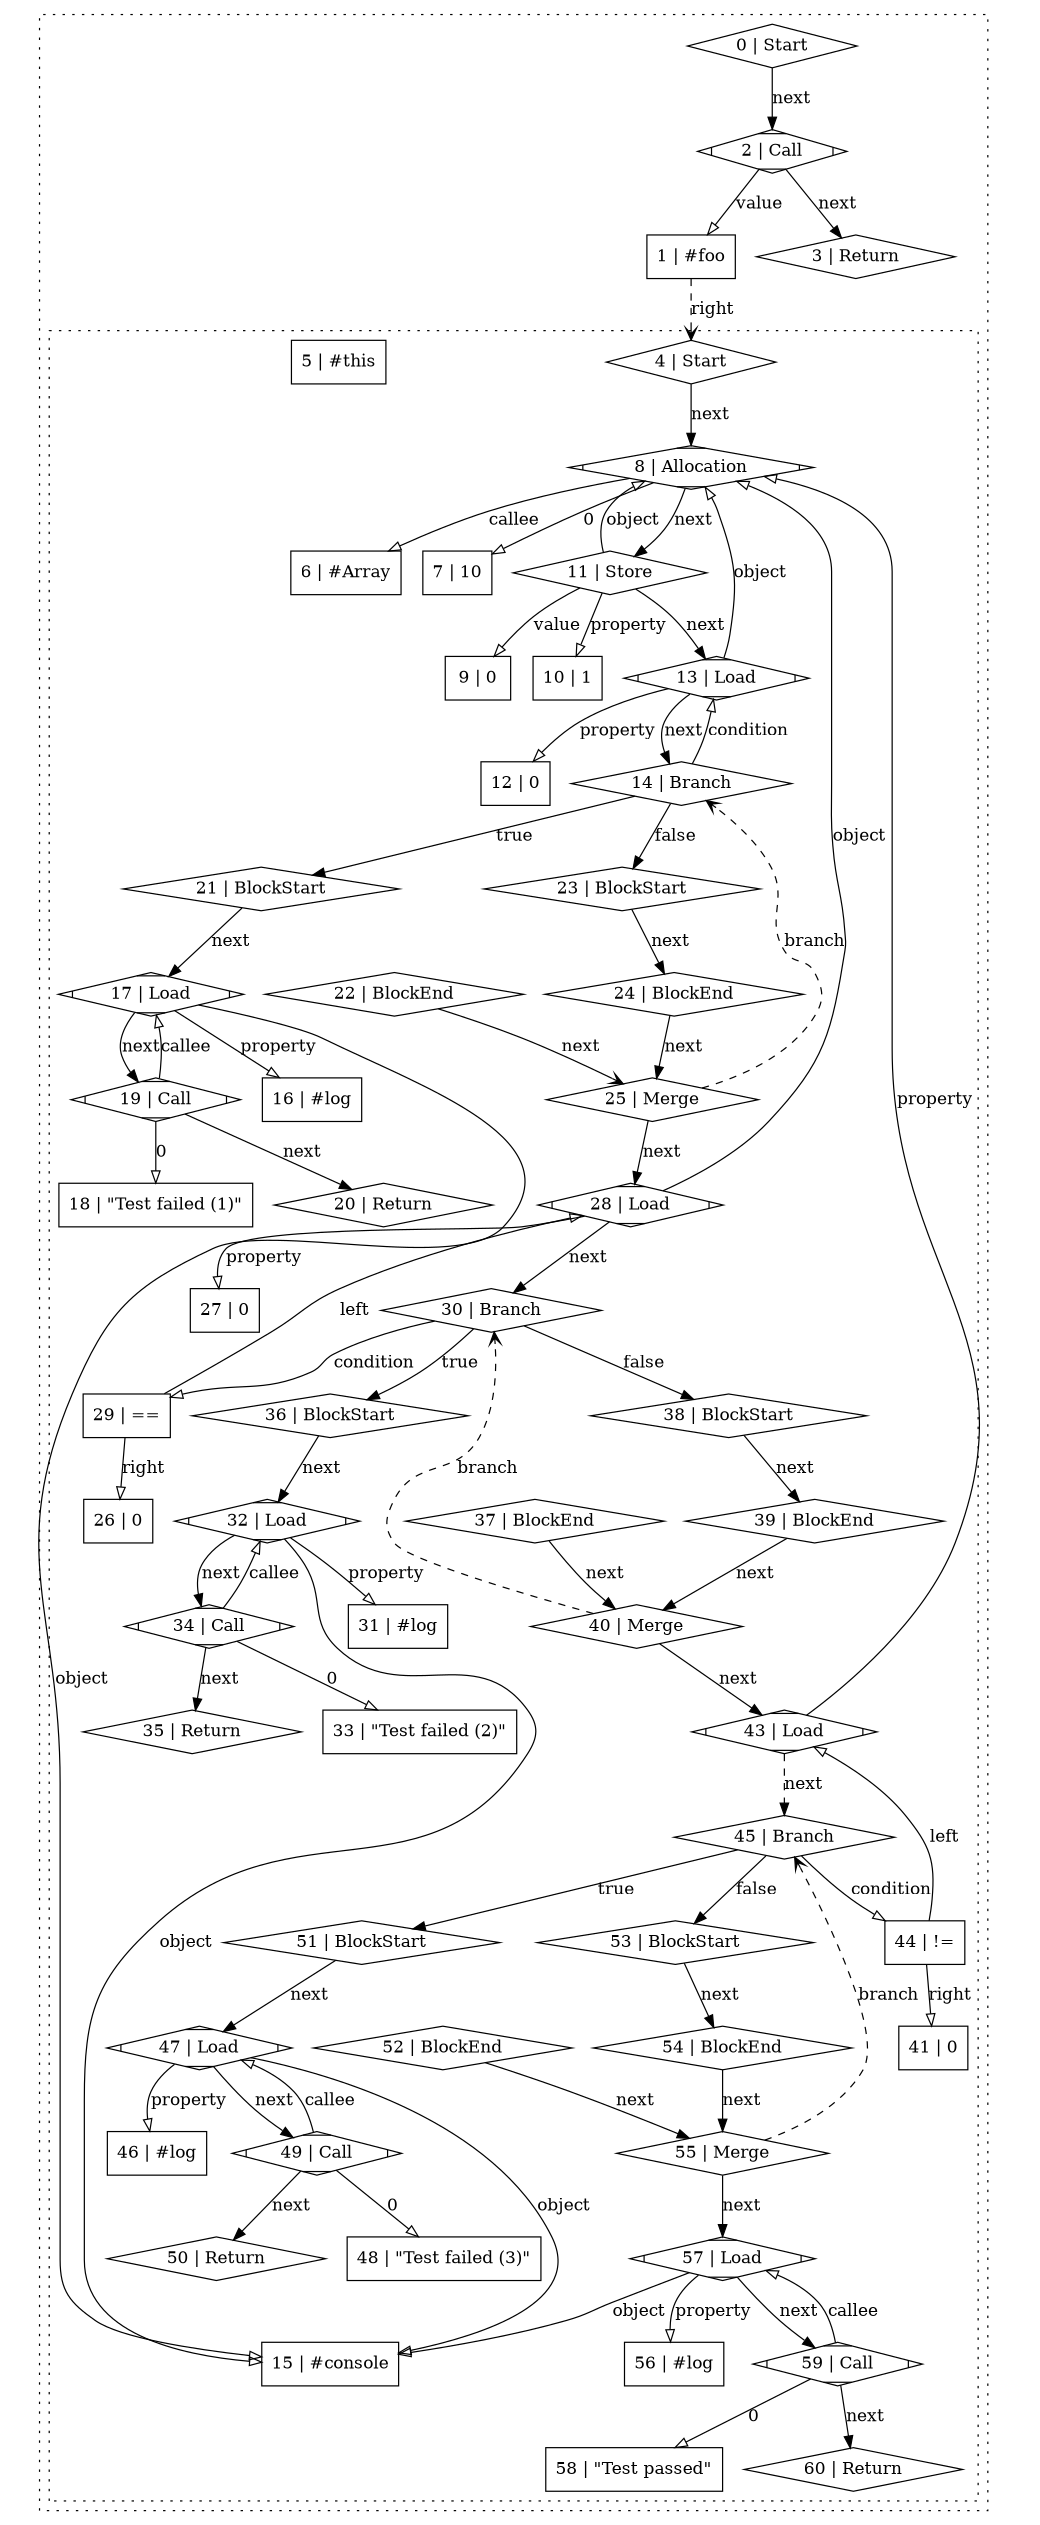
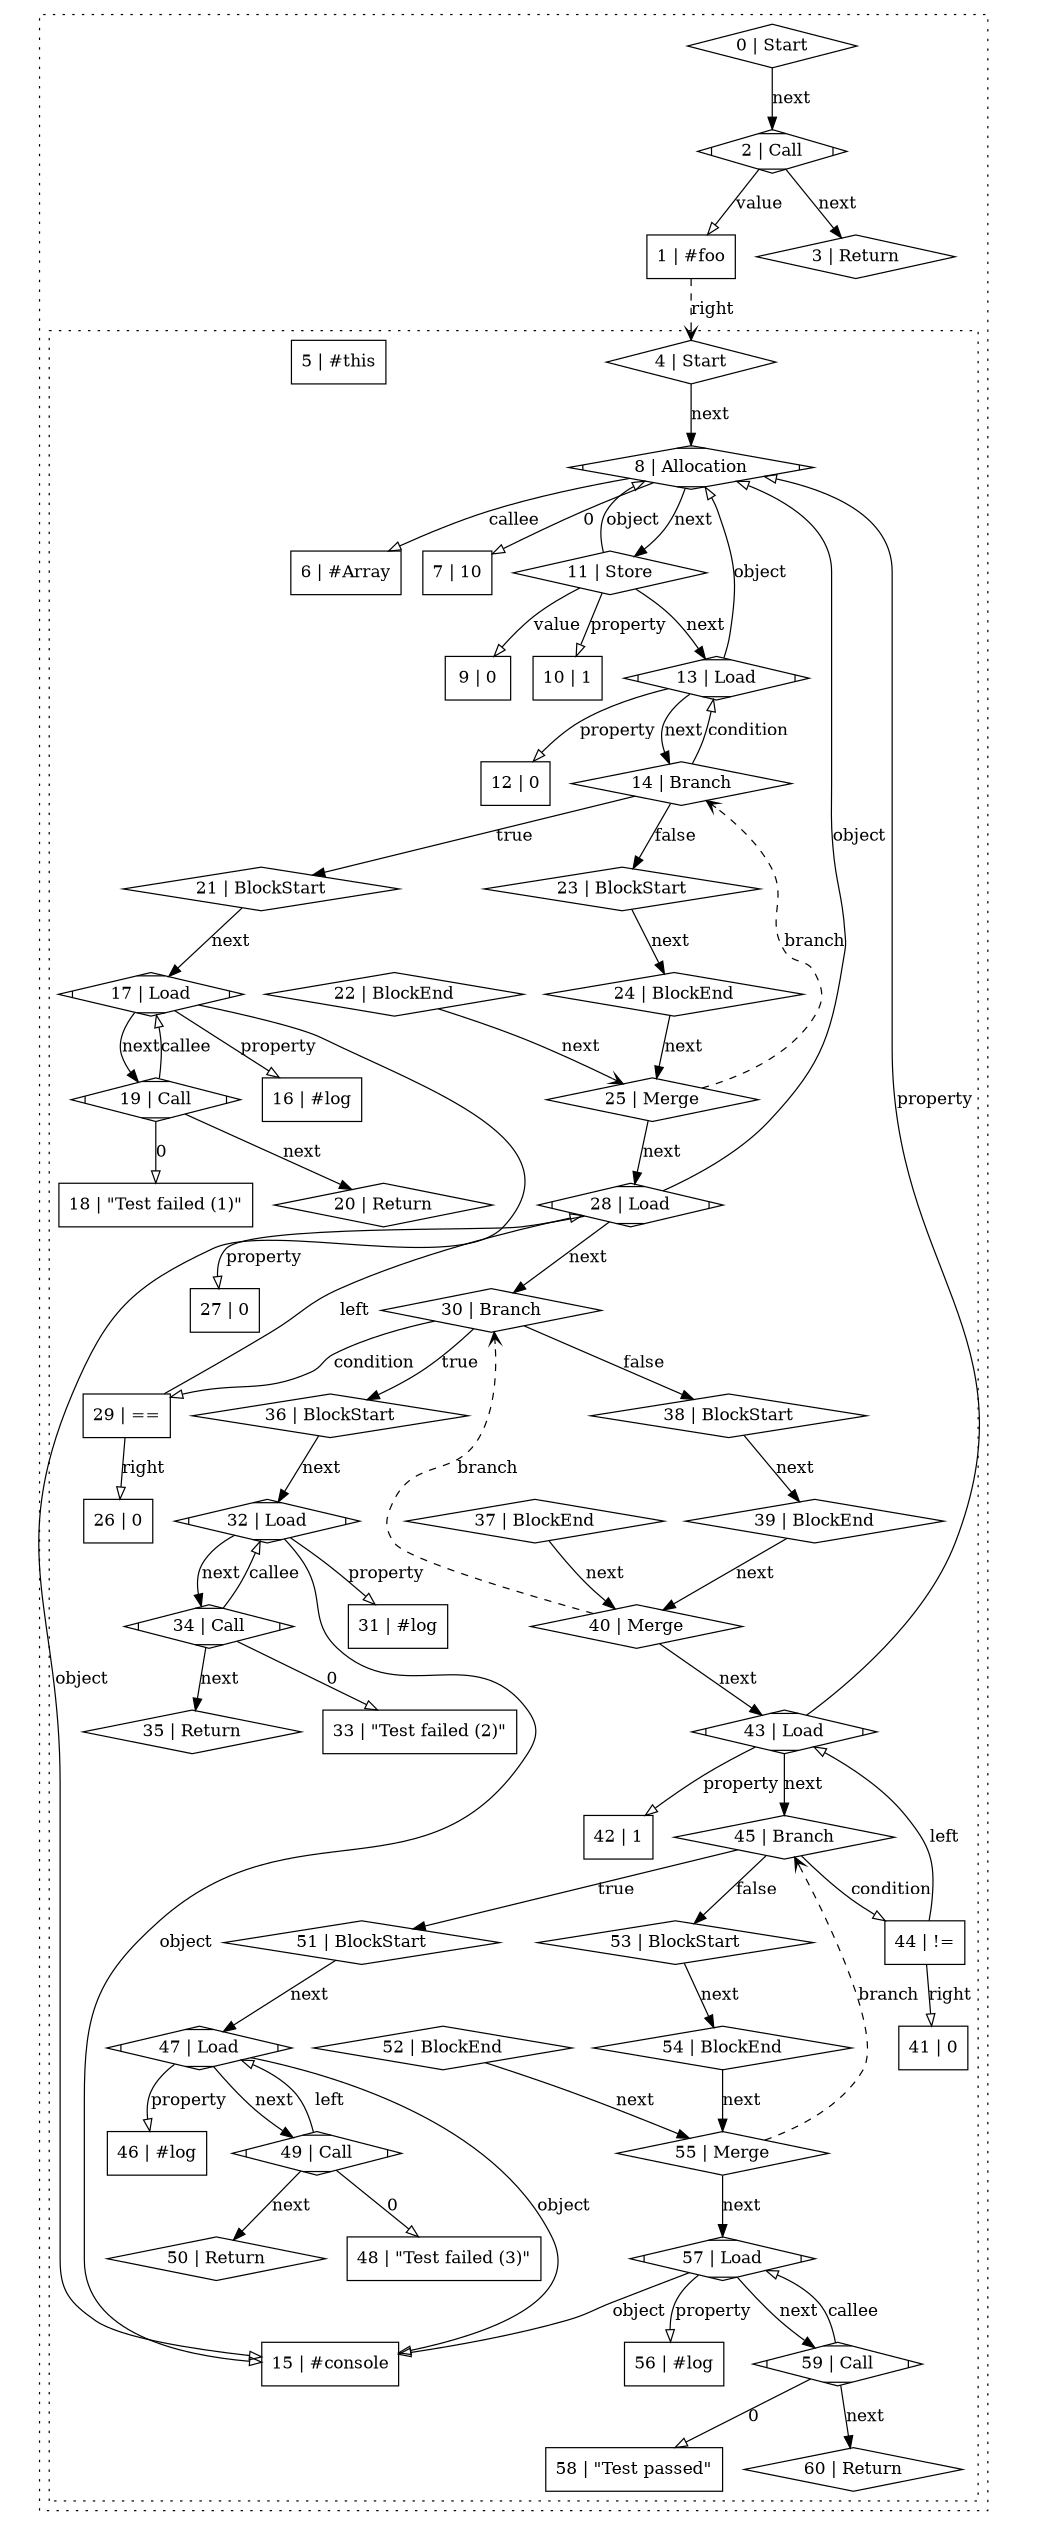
(784, 1778) -> (784, 1778)
none -> (618, 1837)
(330, 2101) -> (330, 2101)
